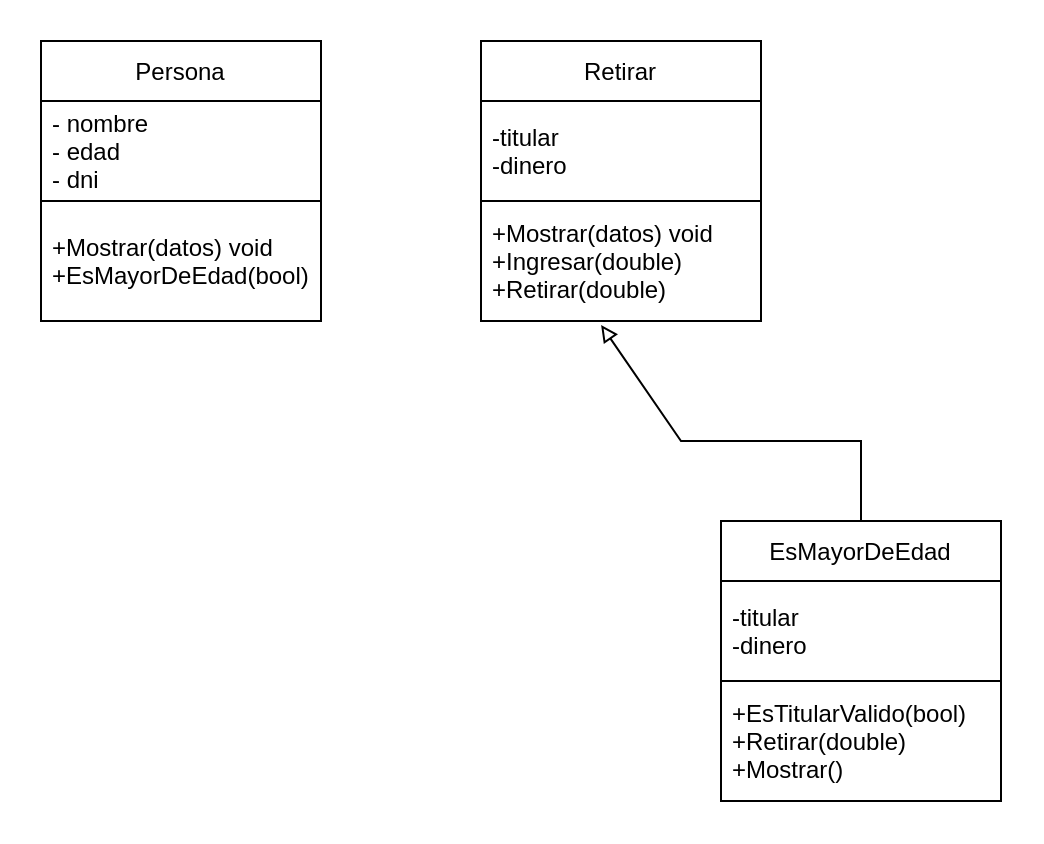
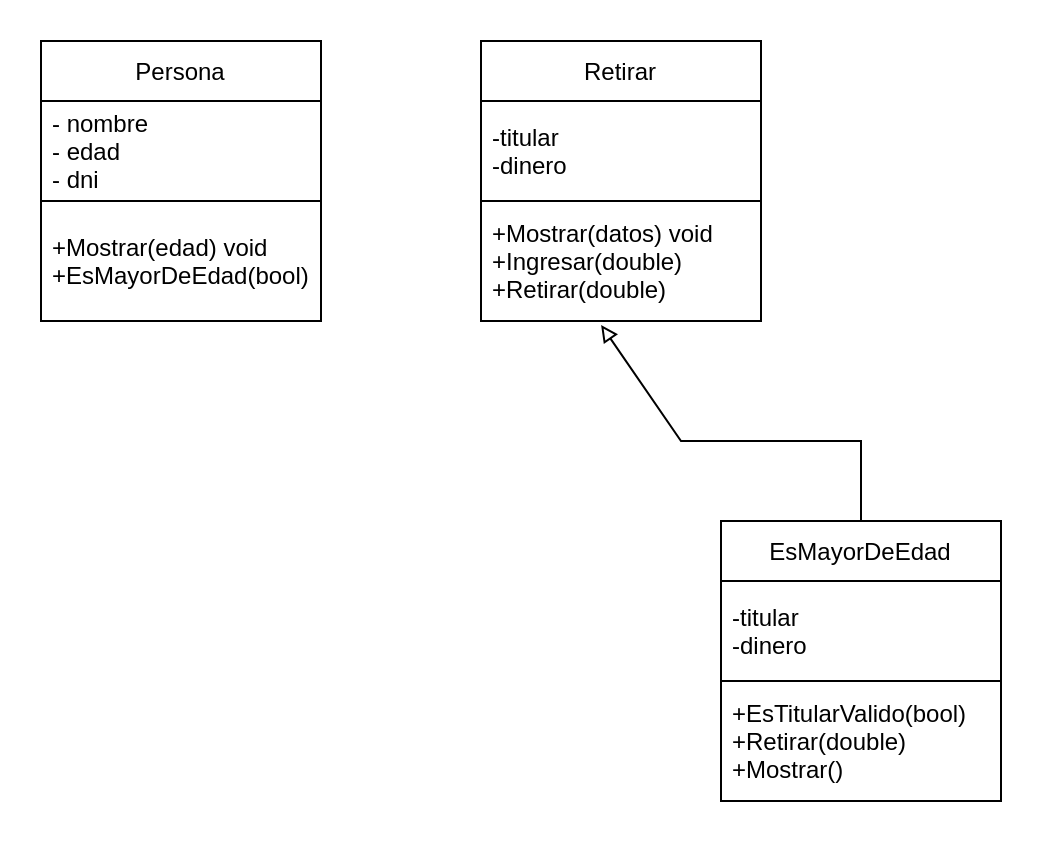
(180, 248) -> (173, 248)
